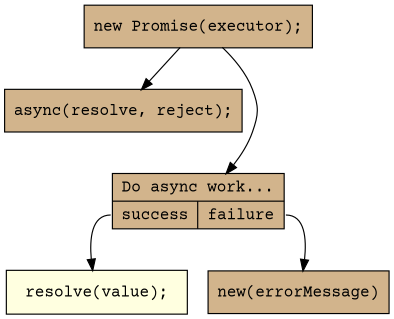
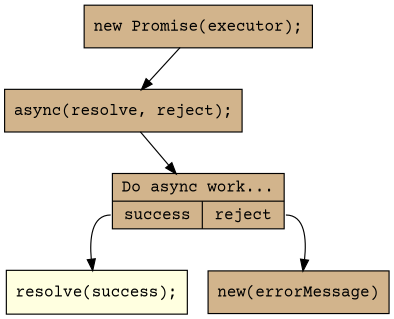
(257, 104) -> (155, 149)
(241, 214) -> (243, 214)
(97, 292) -> (97, 292)
